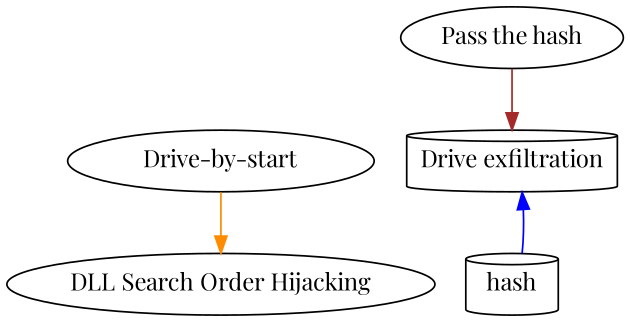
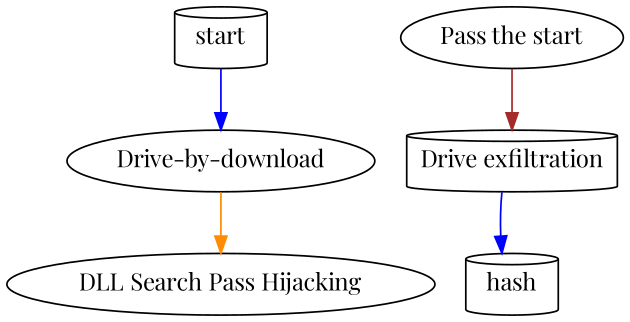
none -> (221, 38)
(512, 38) -> (512, 38)
(221, 161) -> (221, 161)
(523, 231) -> (501, 214)
(221, 284) -> (221, 284)
